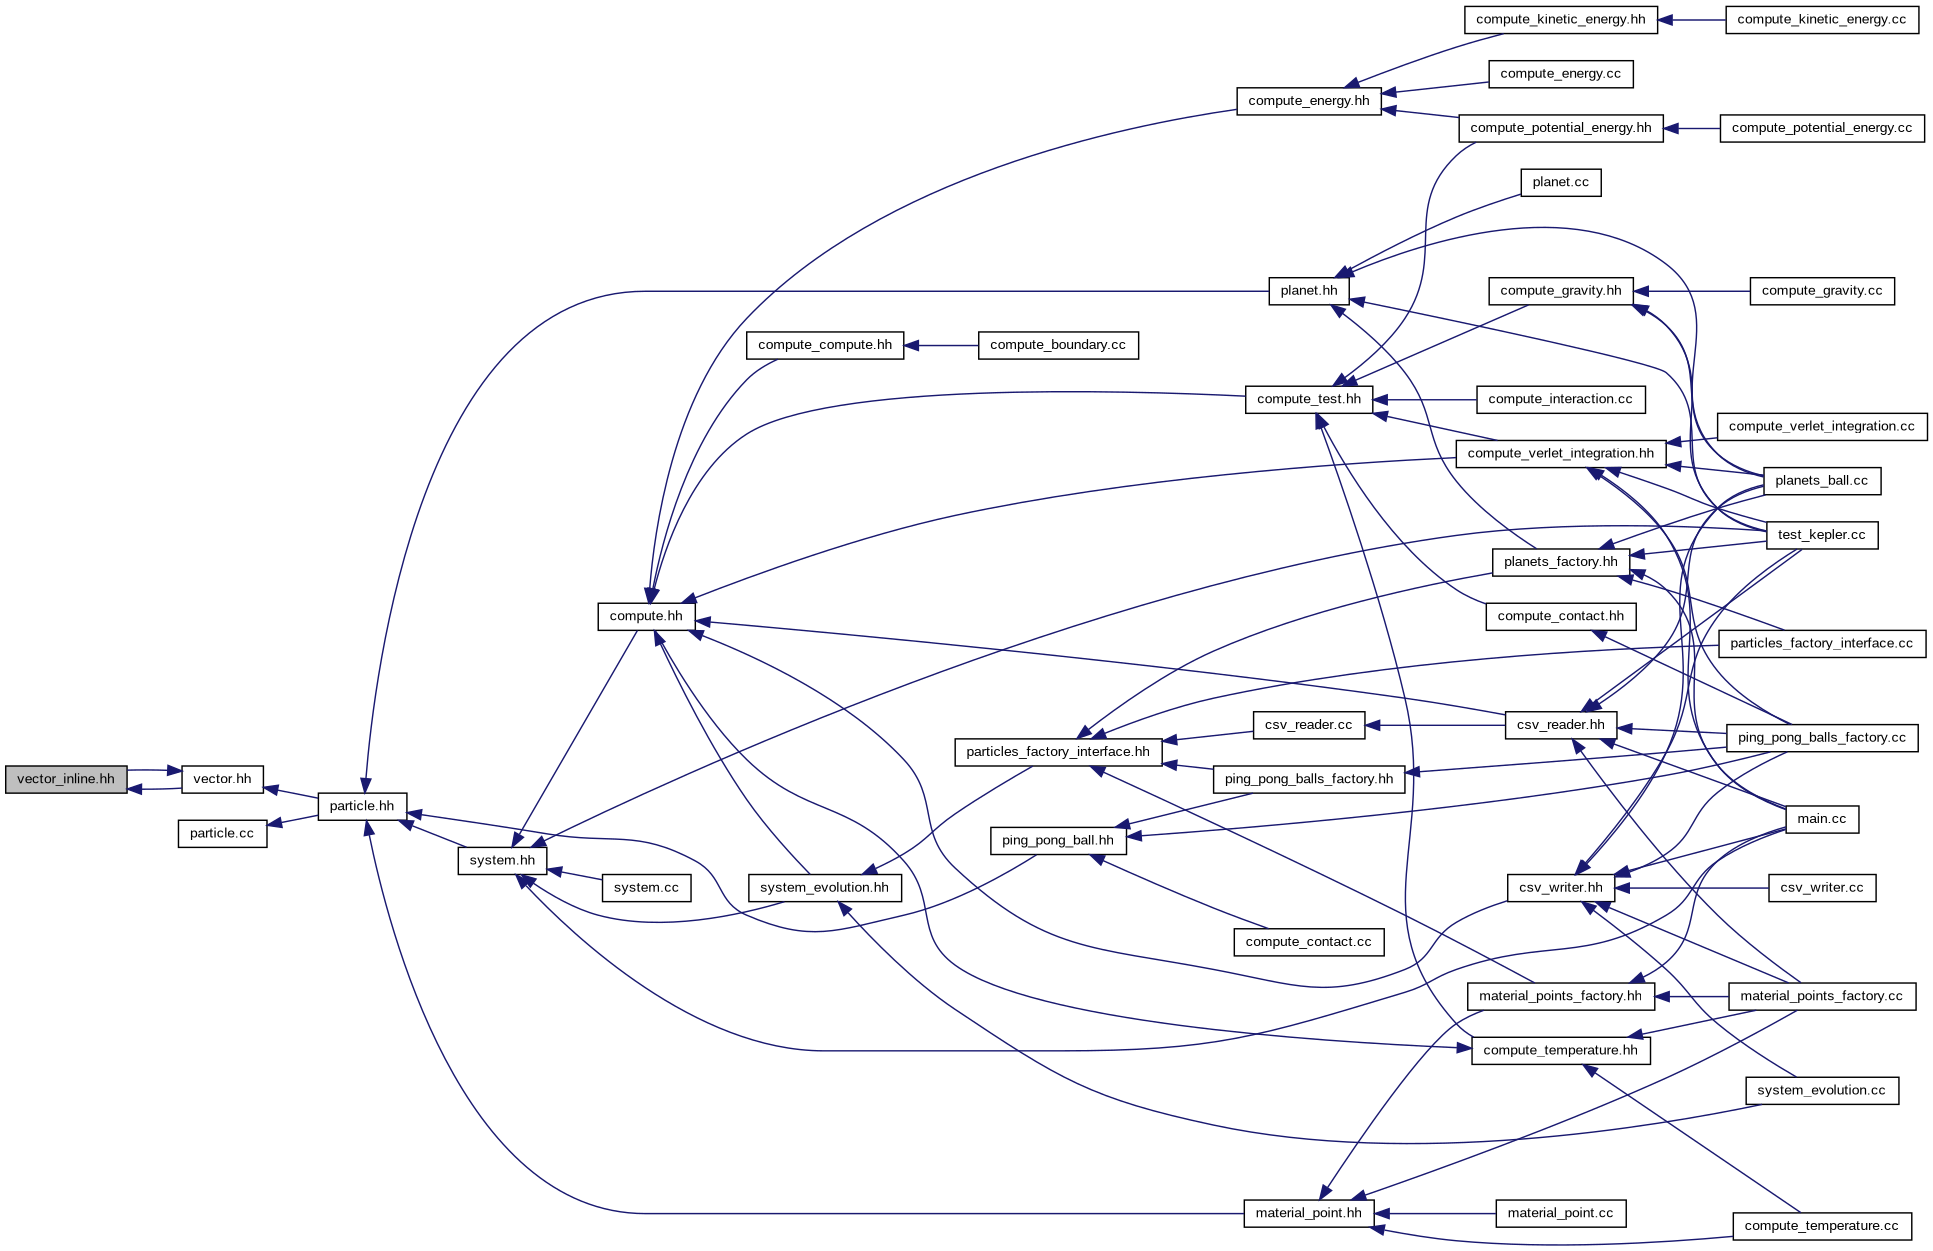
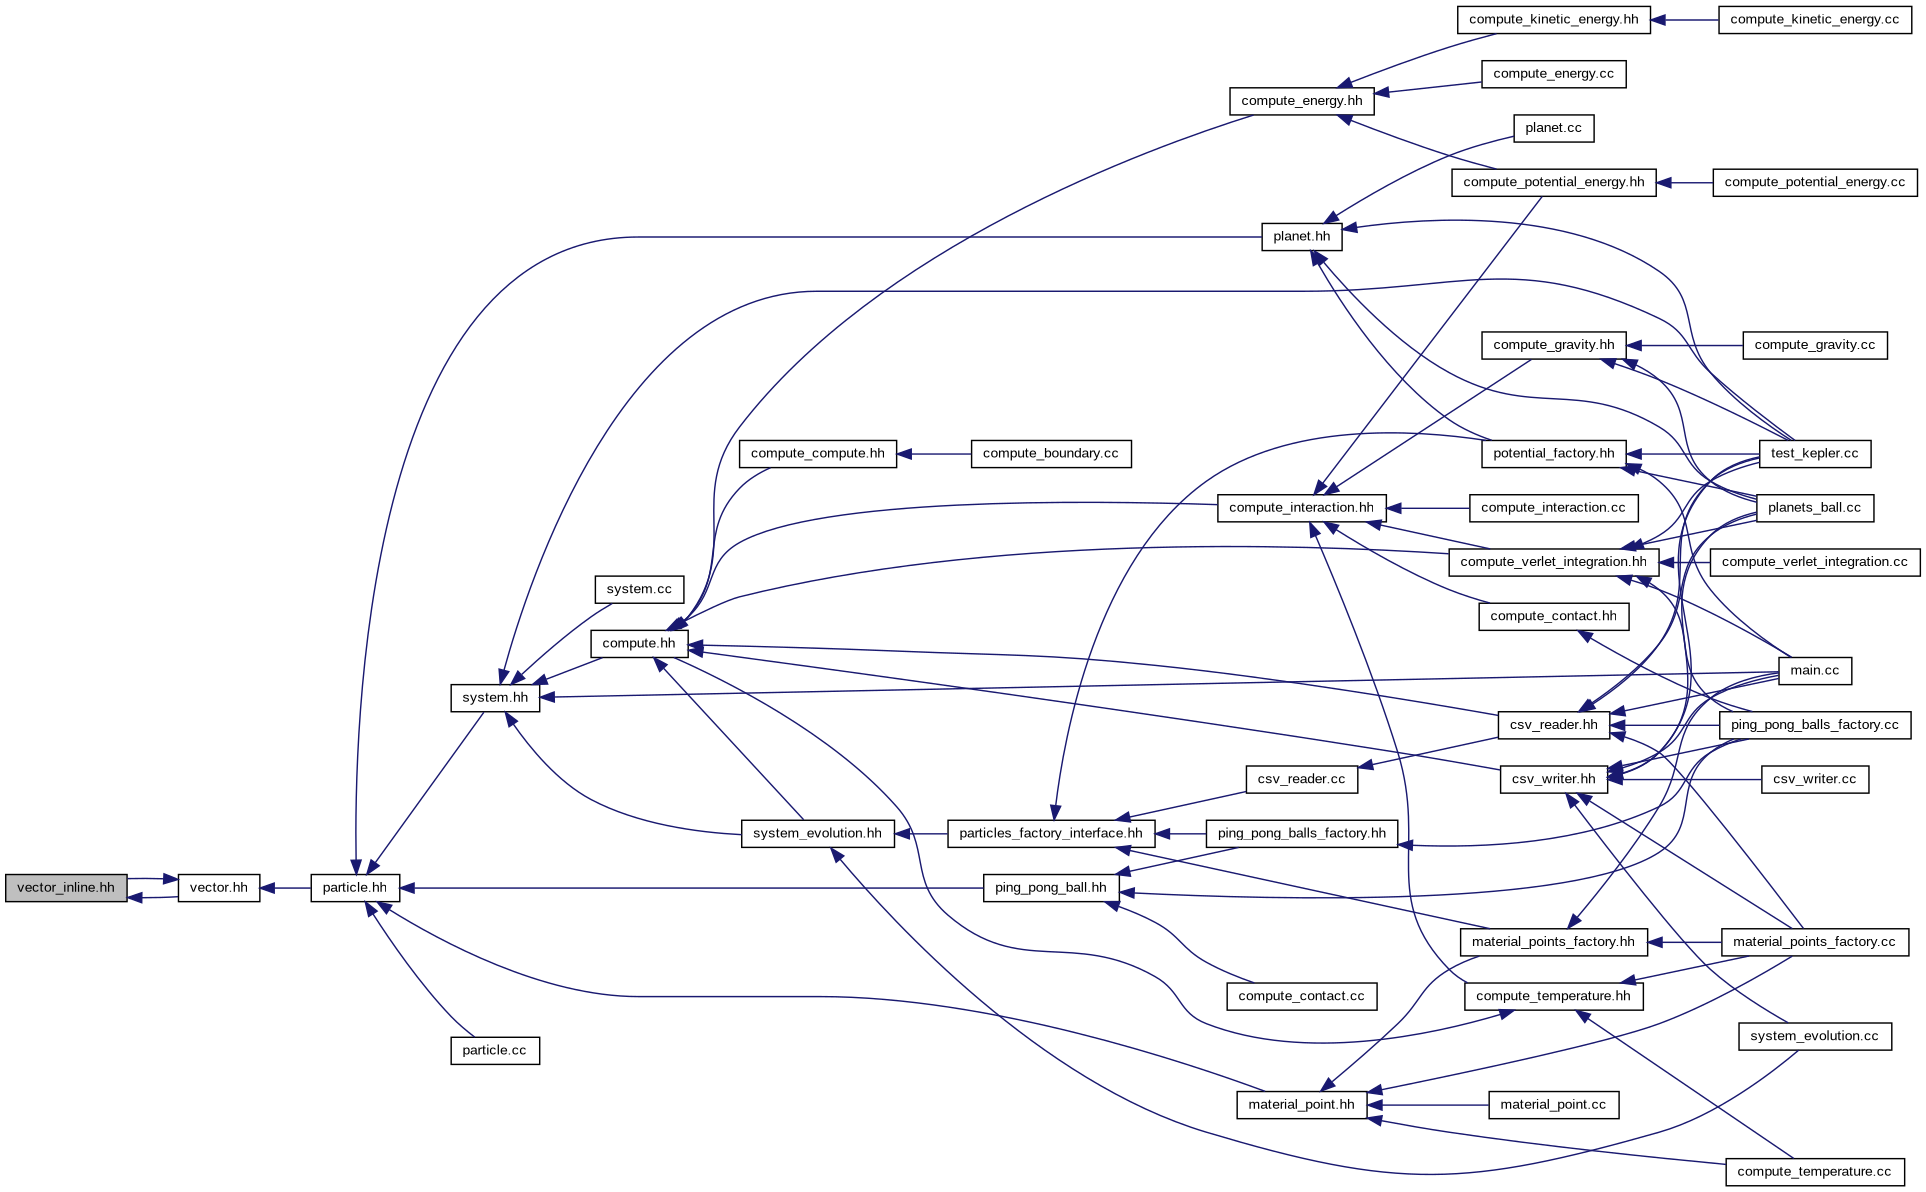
(1309, 400) -> (1302, 508)
(1561, 563) -> (1554, 454)
(1823, 644) -> none
(300, 819) -> (419, 979)
